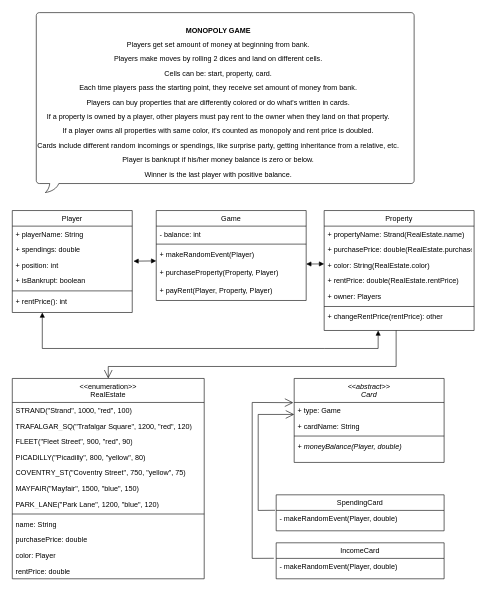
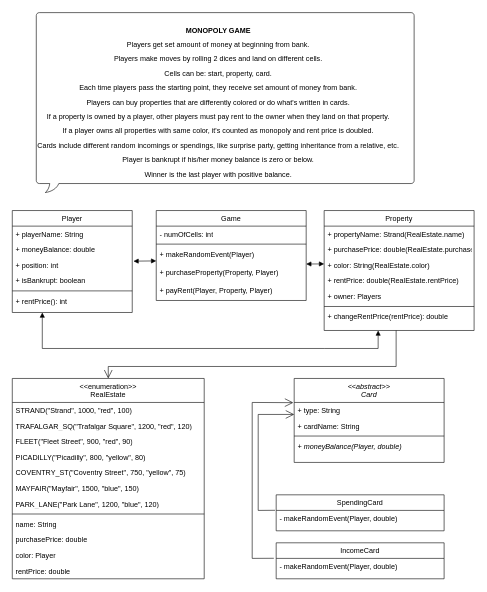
(183, 234) -> (189, 234)
(49, 250) -> (55, 250)
(393, 317) -> (395, 317)
(319, 410) -> (322, 410)
